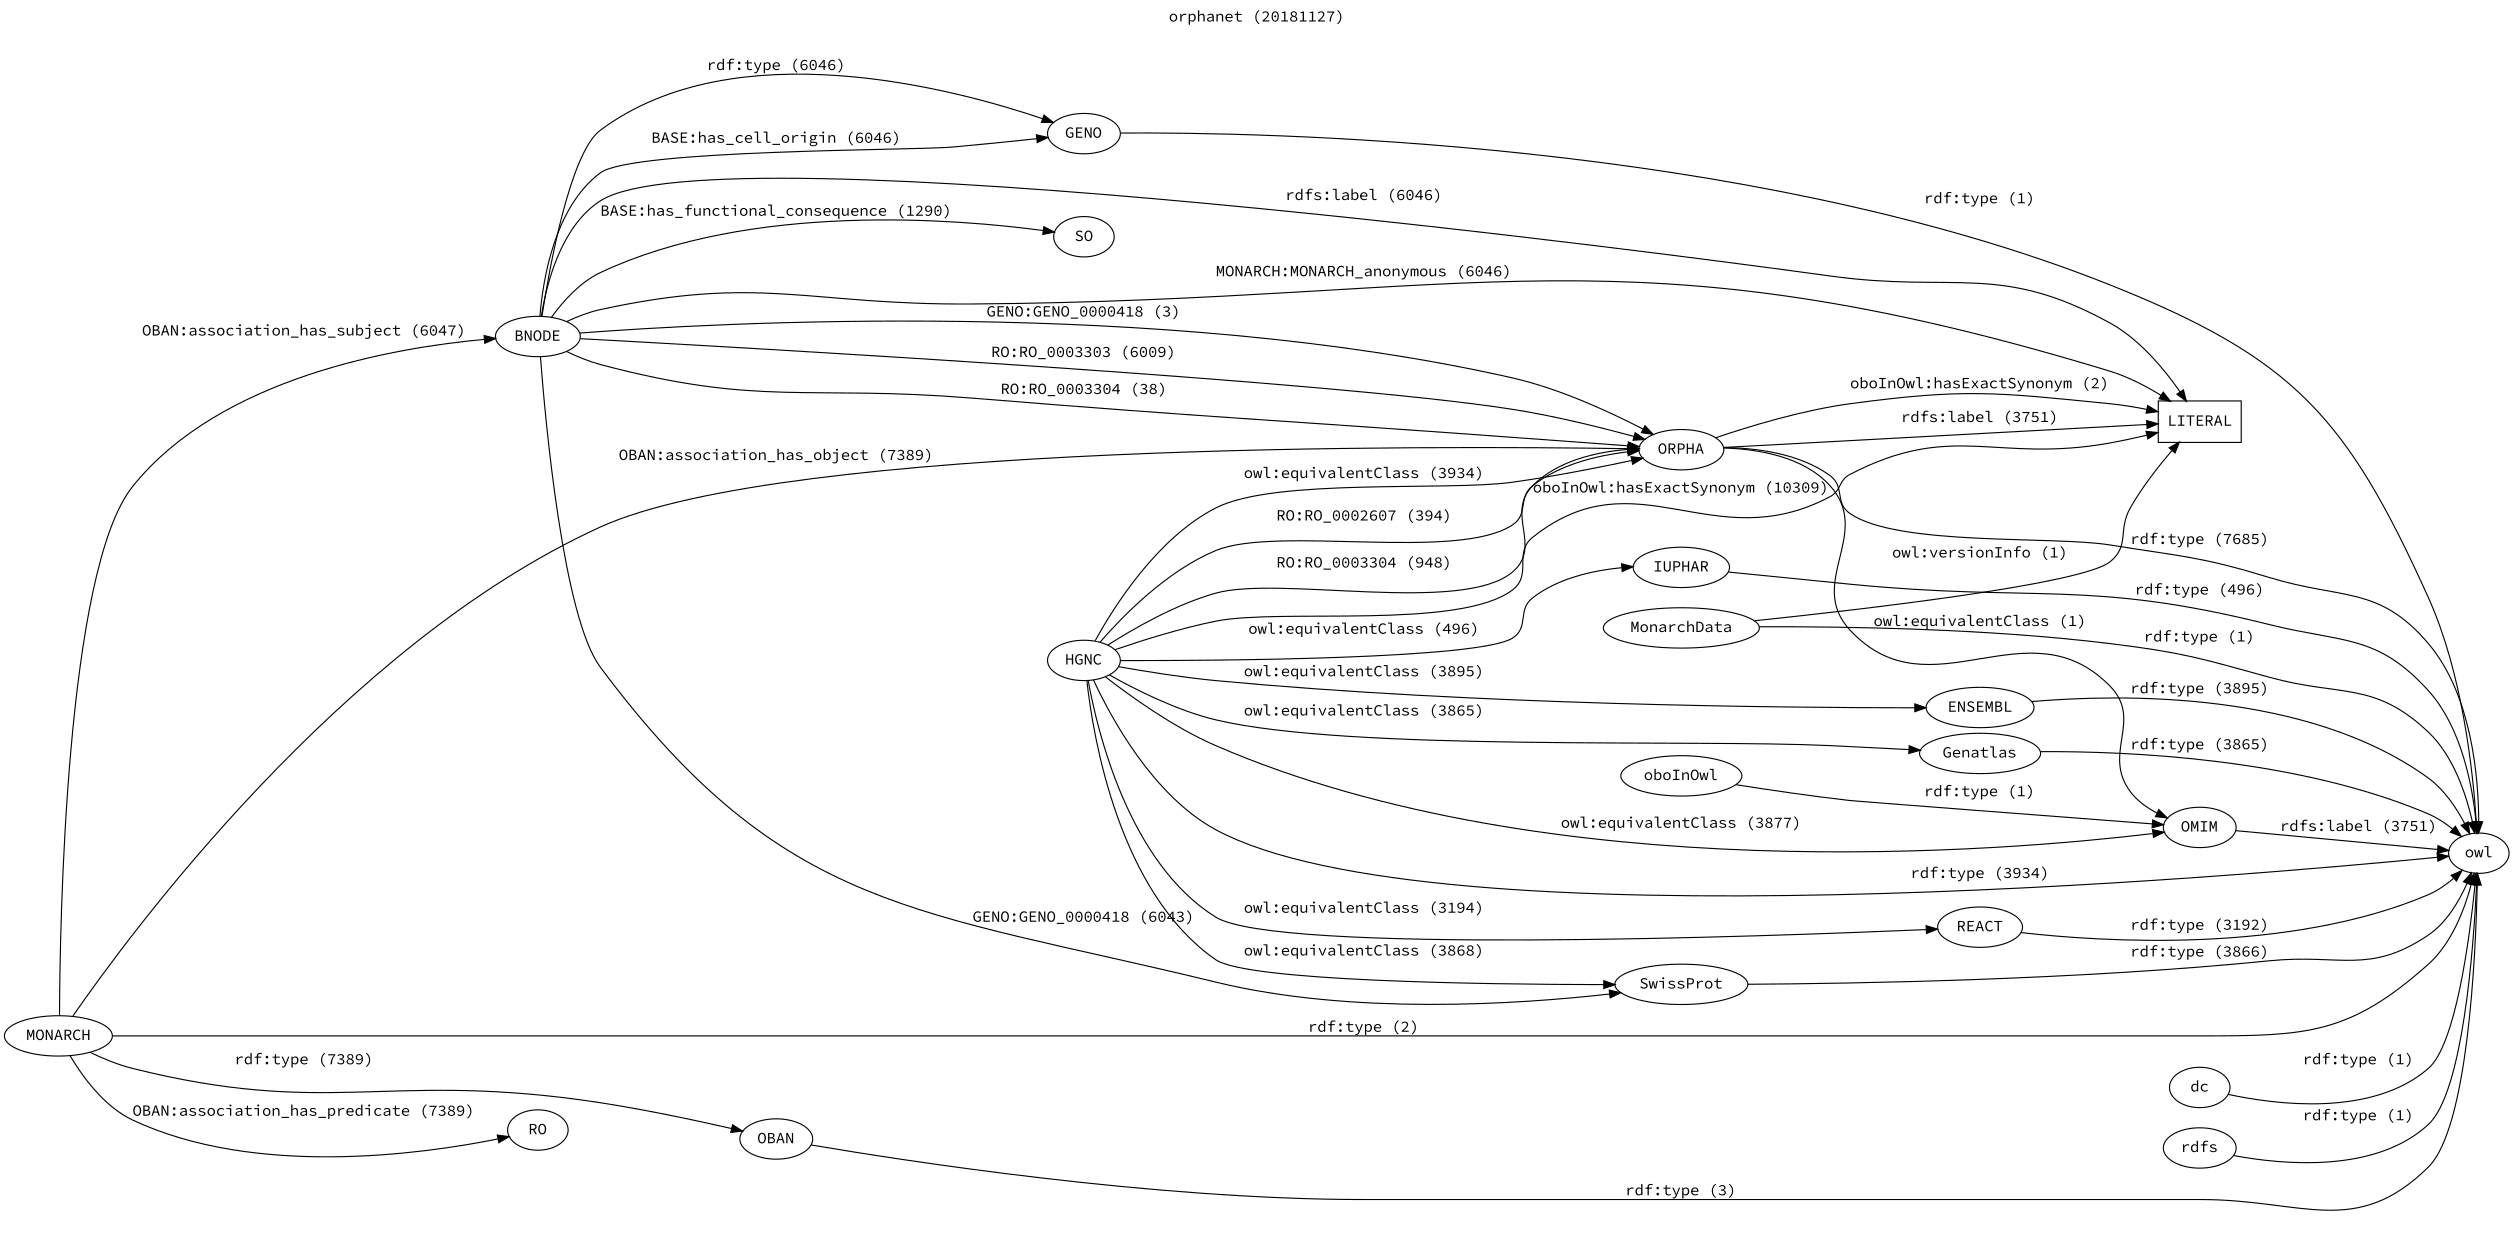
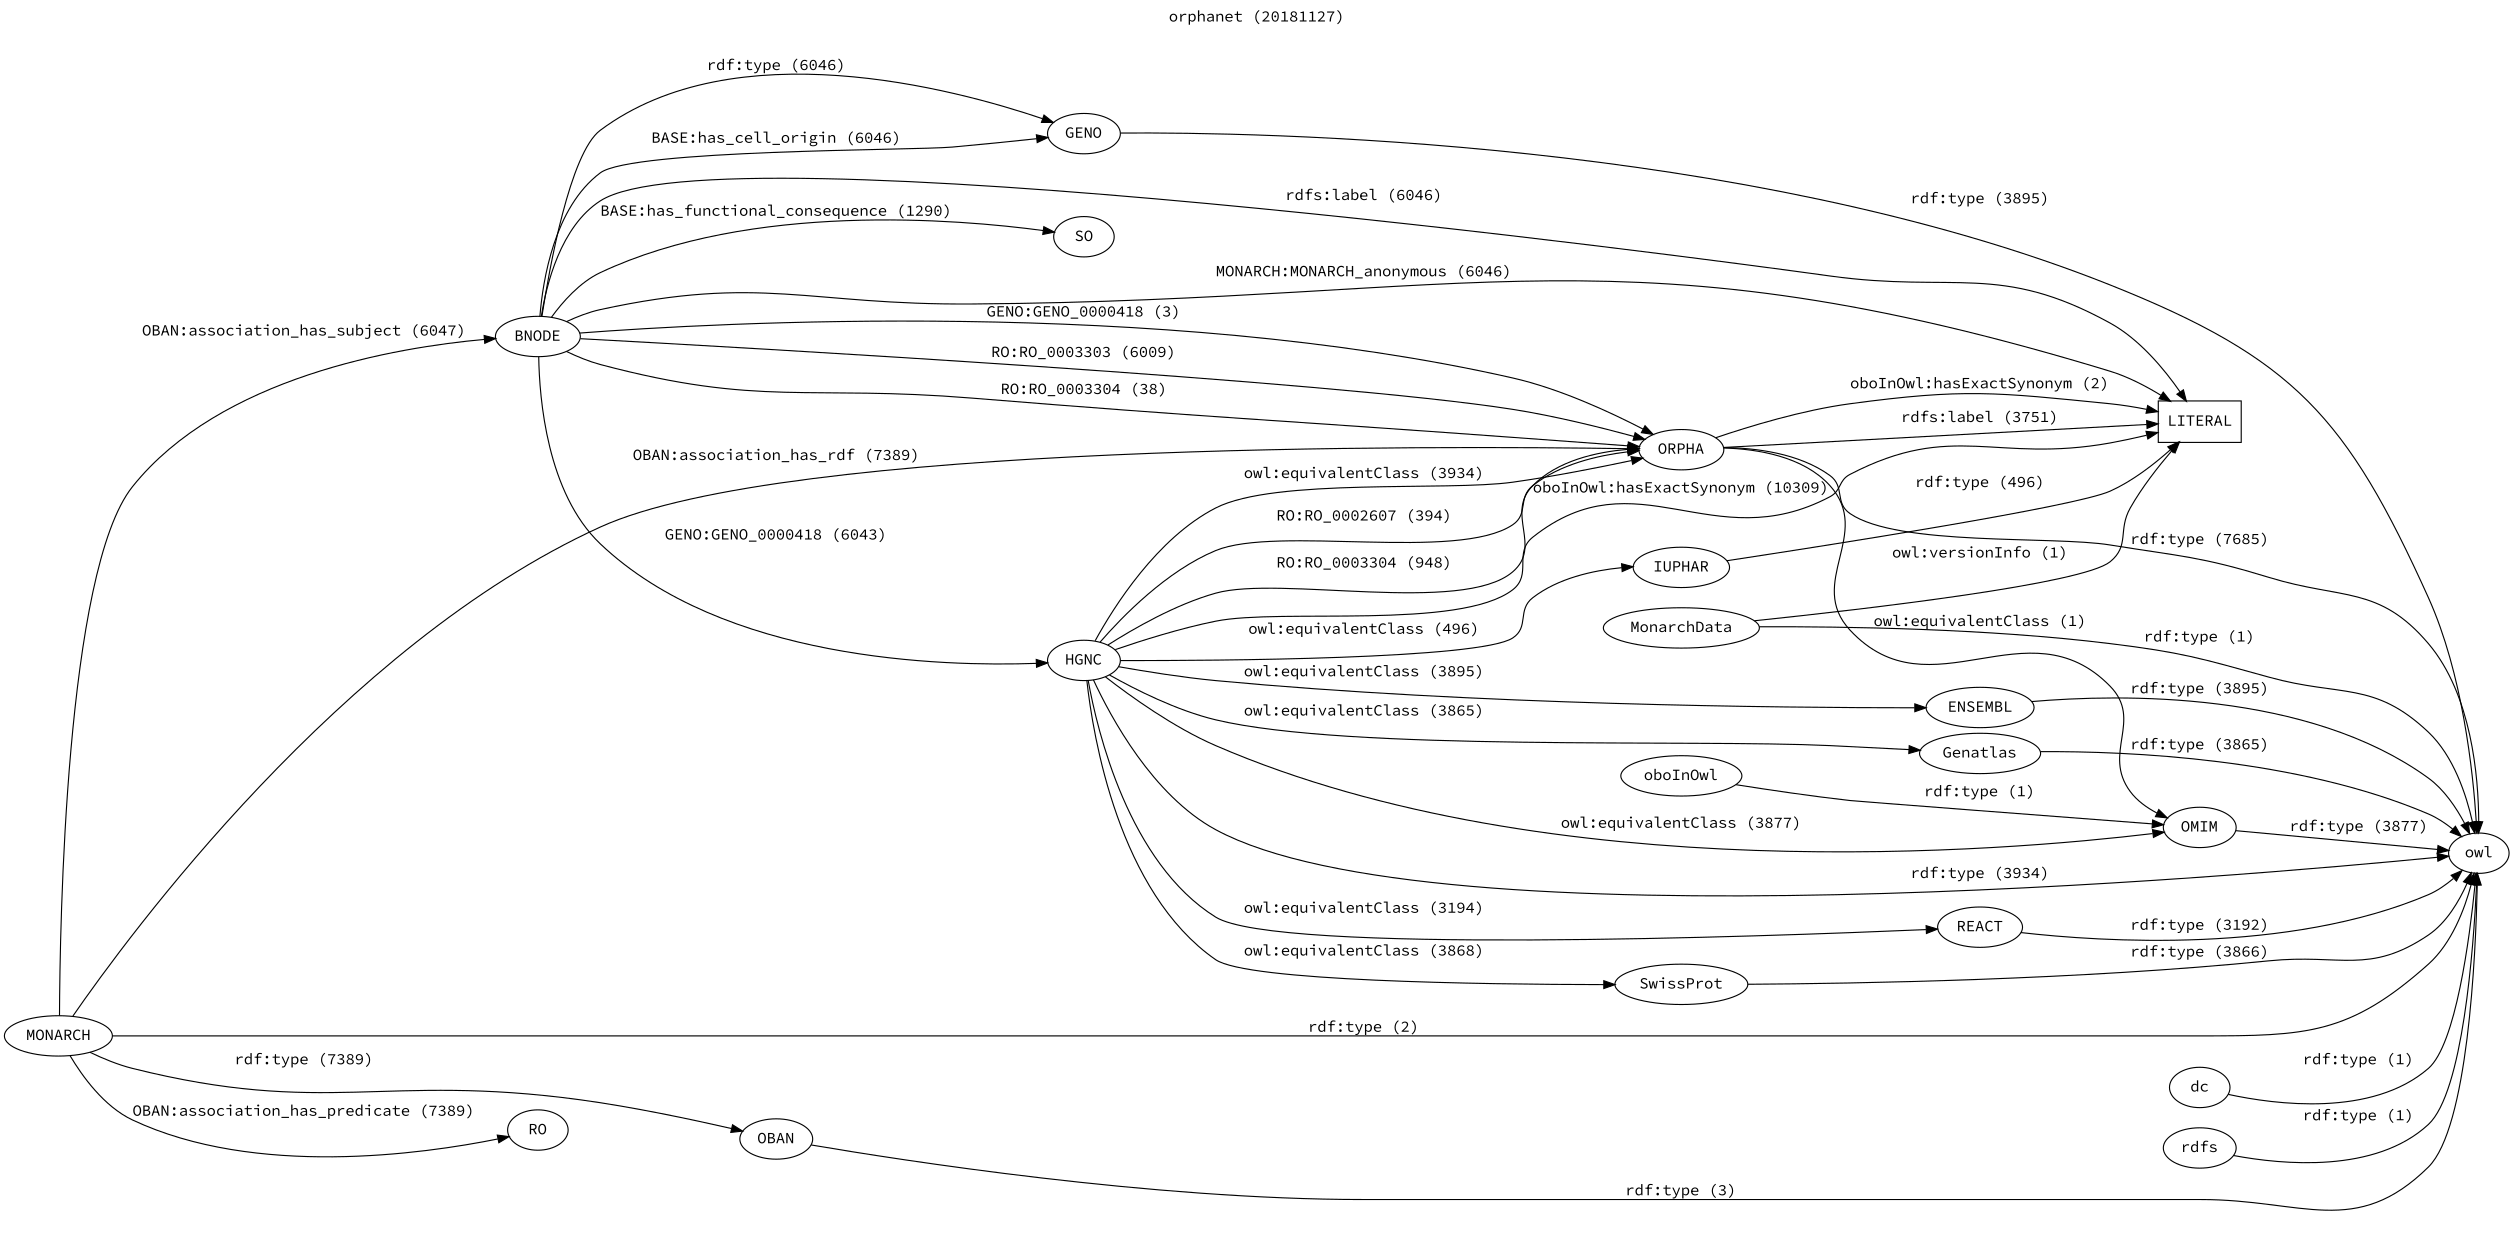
(1980, 199) -> (1980, 199)
(776, 456) -> (776, 456)
(2158, 603) -> (1955, 524)
(2359, 827) -> (2359, 827)
(908, 905) -> (710, 613)
